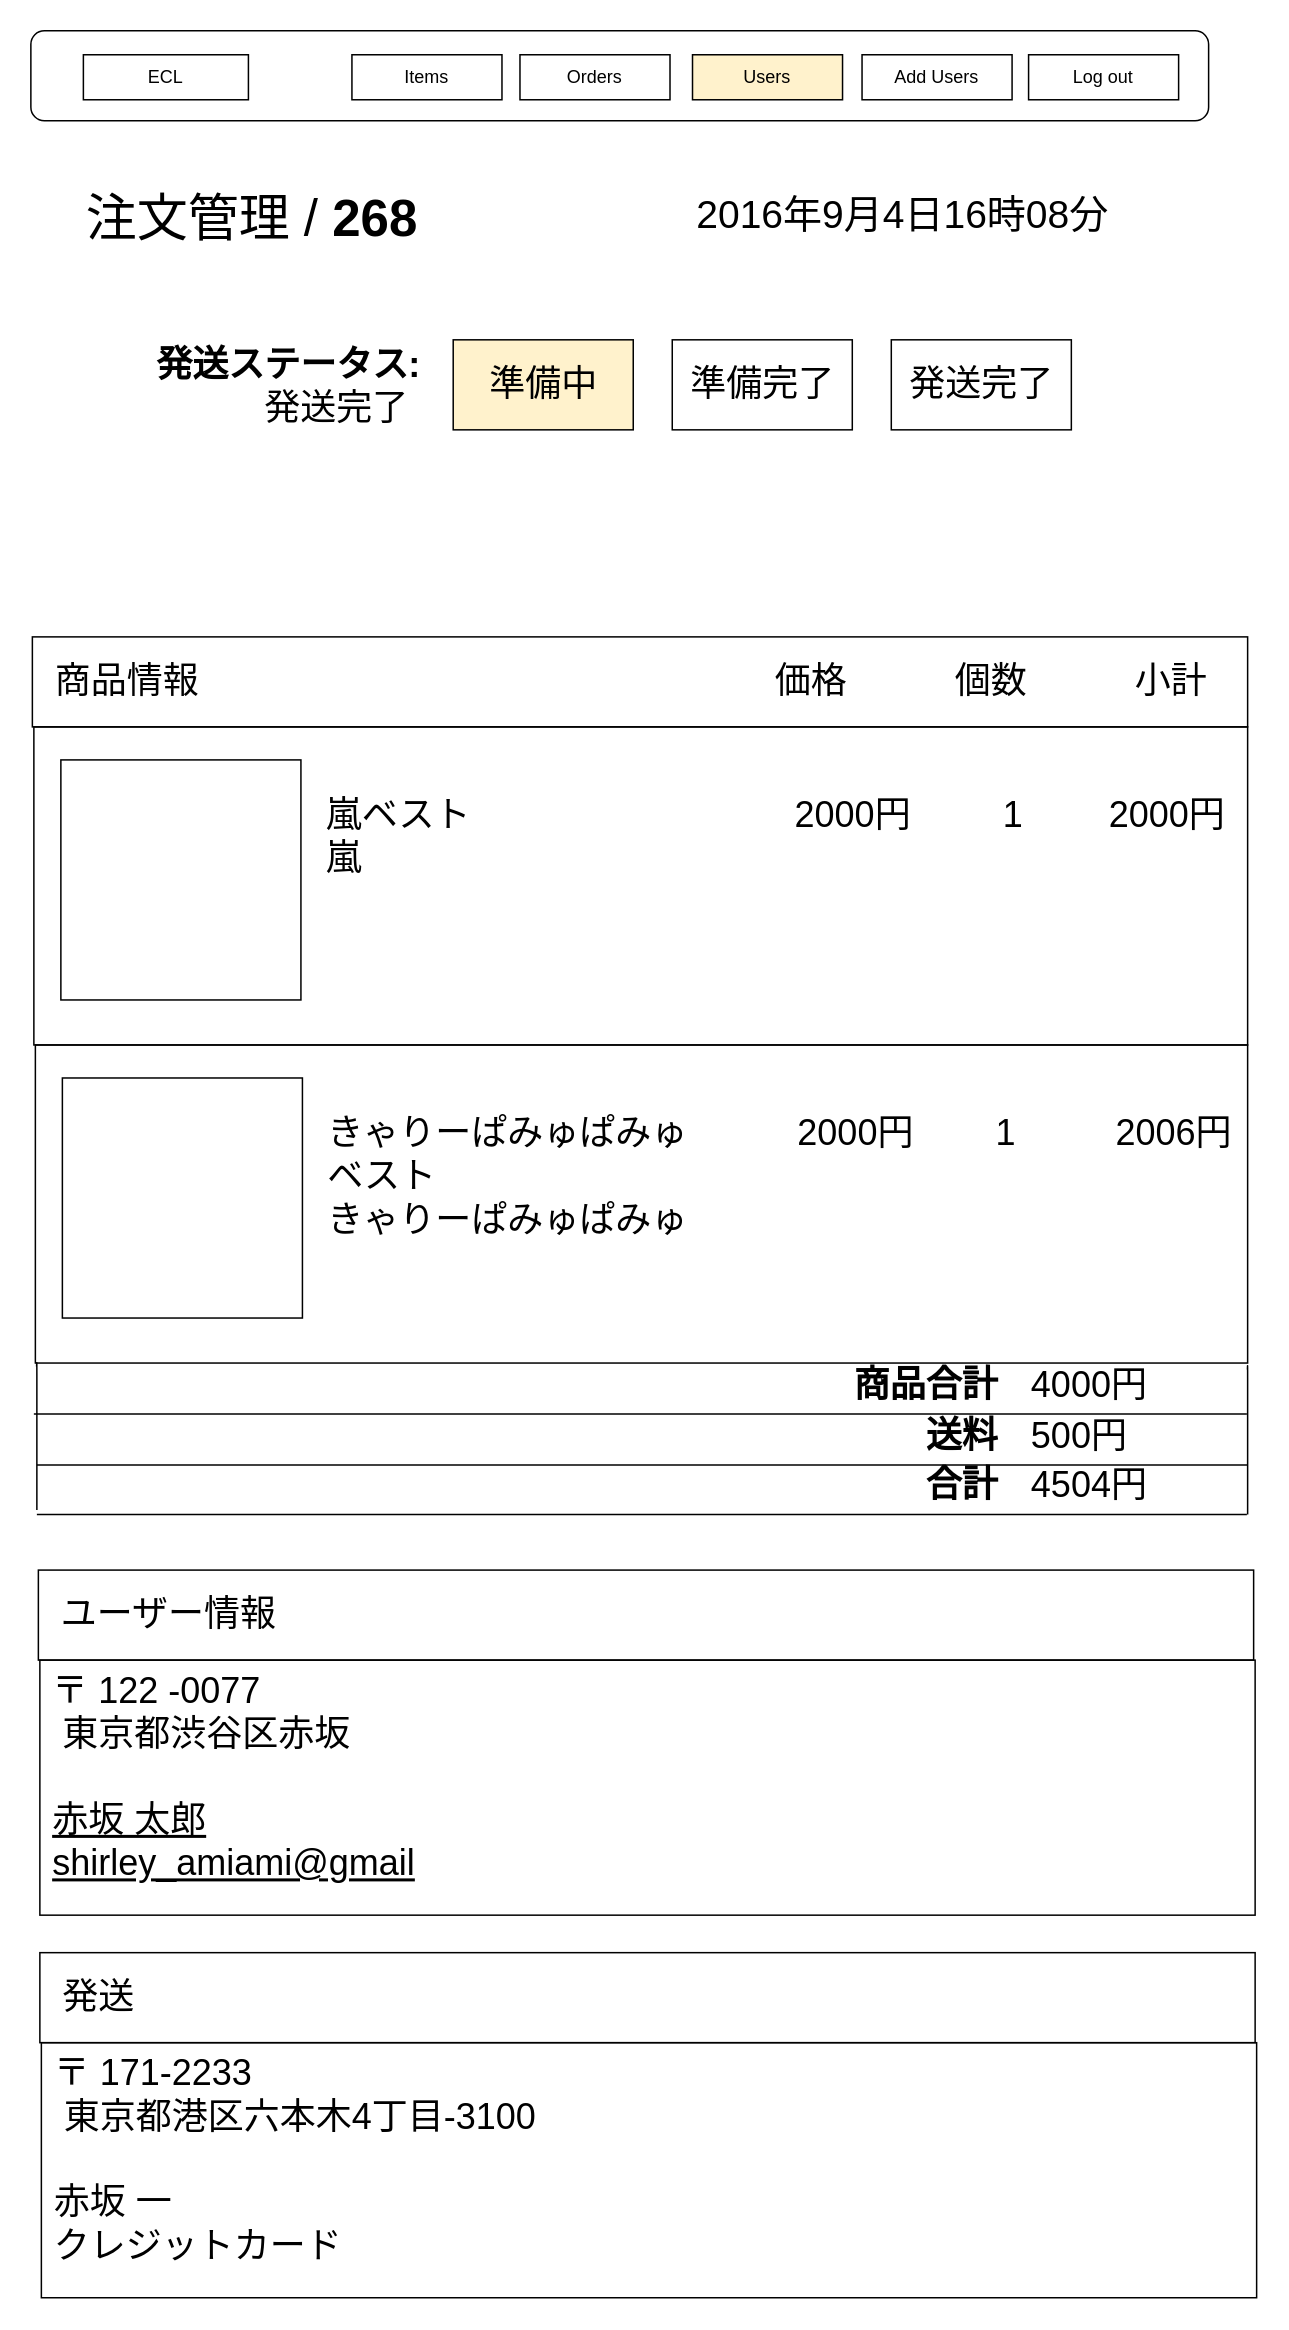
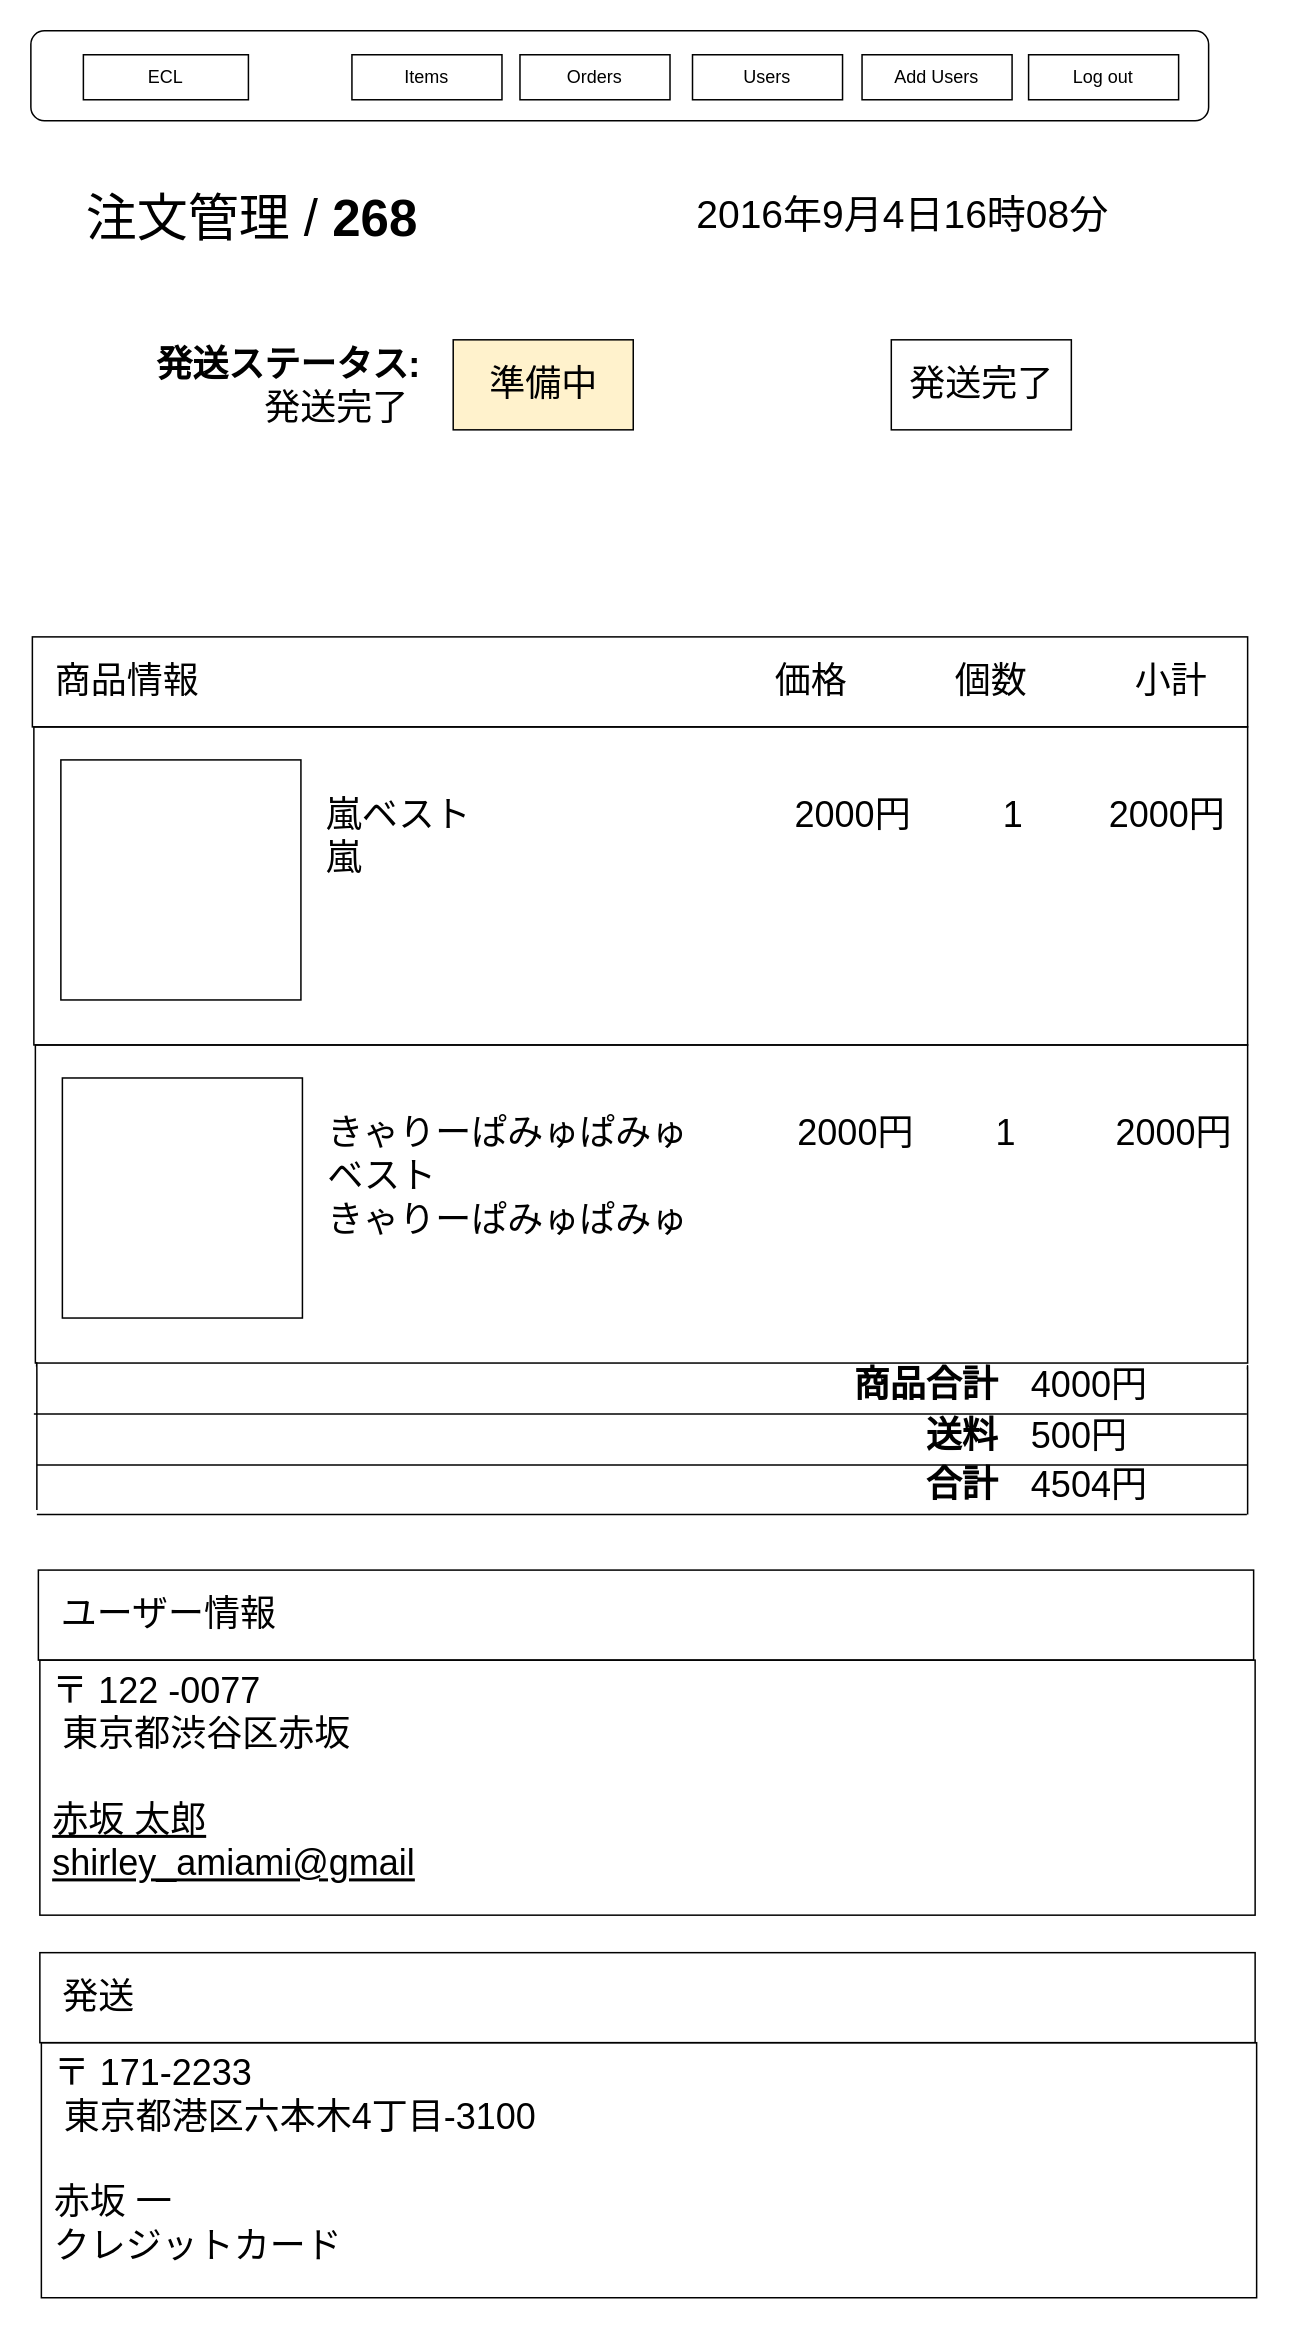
(767, 77) -> (767, 77)
(762, 385) -> none
(841, 1177) -> (841, 1177)
